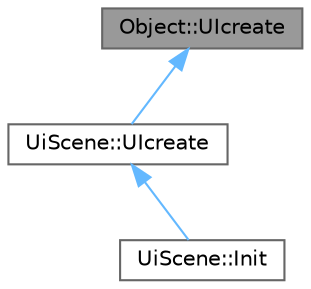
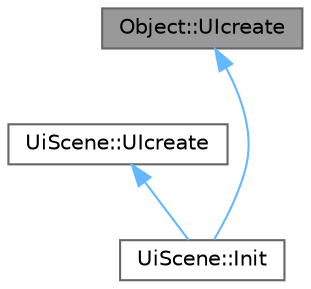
(154, 95) -> (248, 155)
